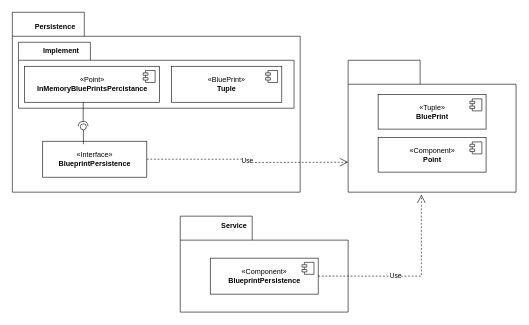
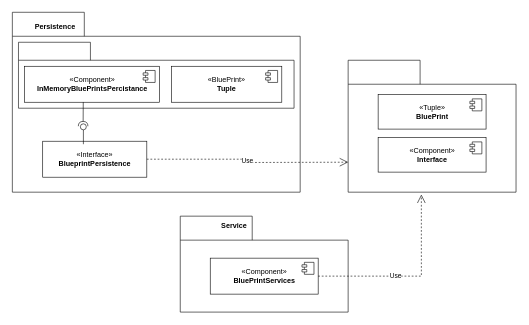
(61, 51) -> none
(92, 84) -> (92, 84)
(433, 155) -> (433, 155)
(265, 276) -> (265, 276)
